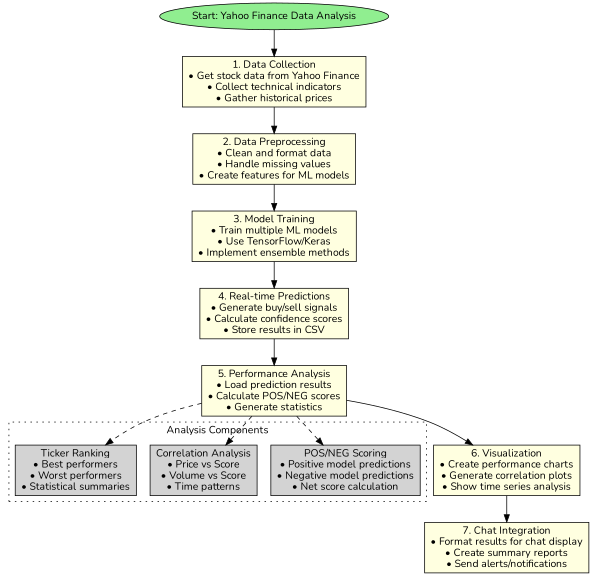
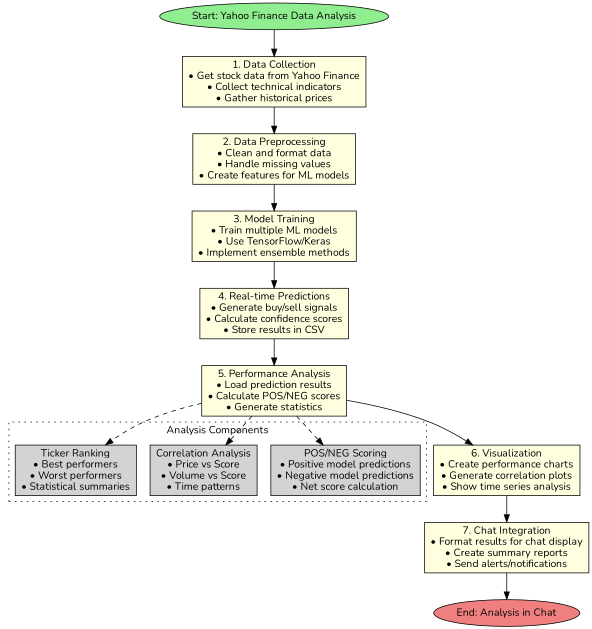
none -> (507, 613)
